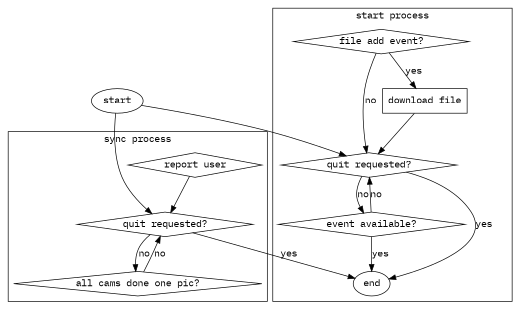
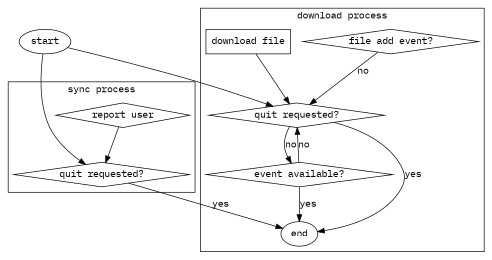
(392, 16) -> (342, 16)
(401, 68) -> none
(138, 284) -> none
